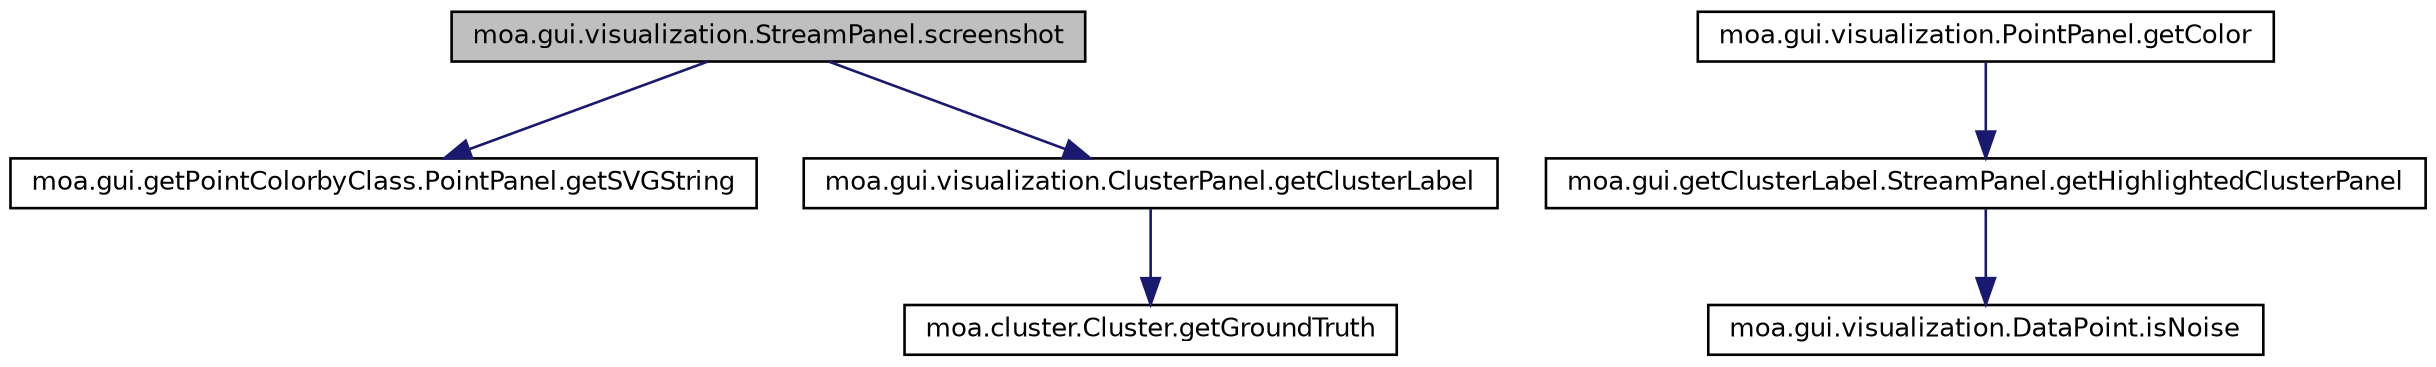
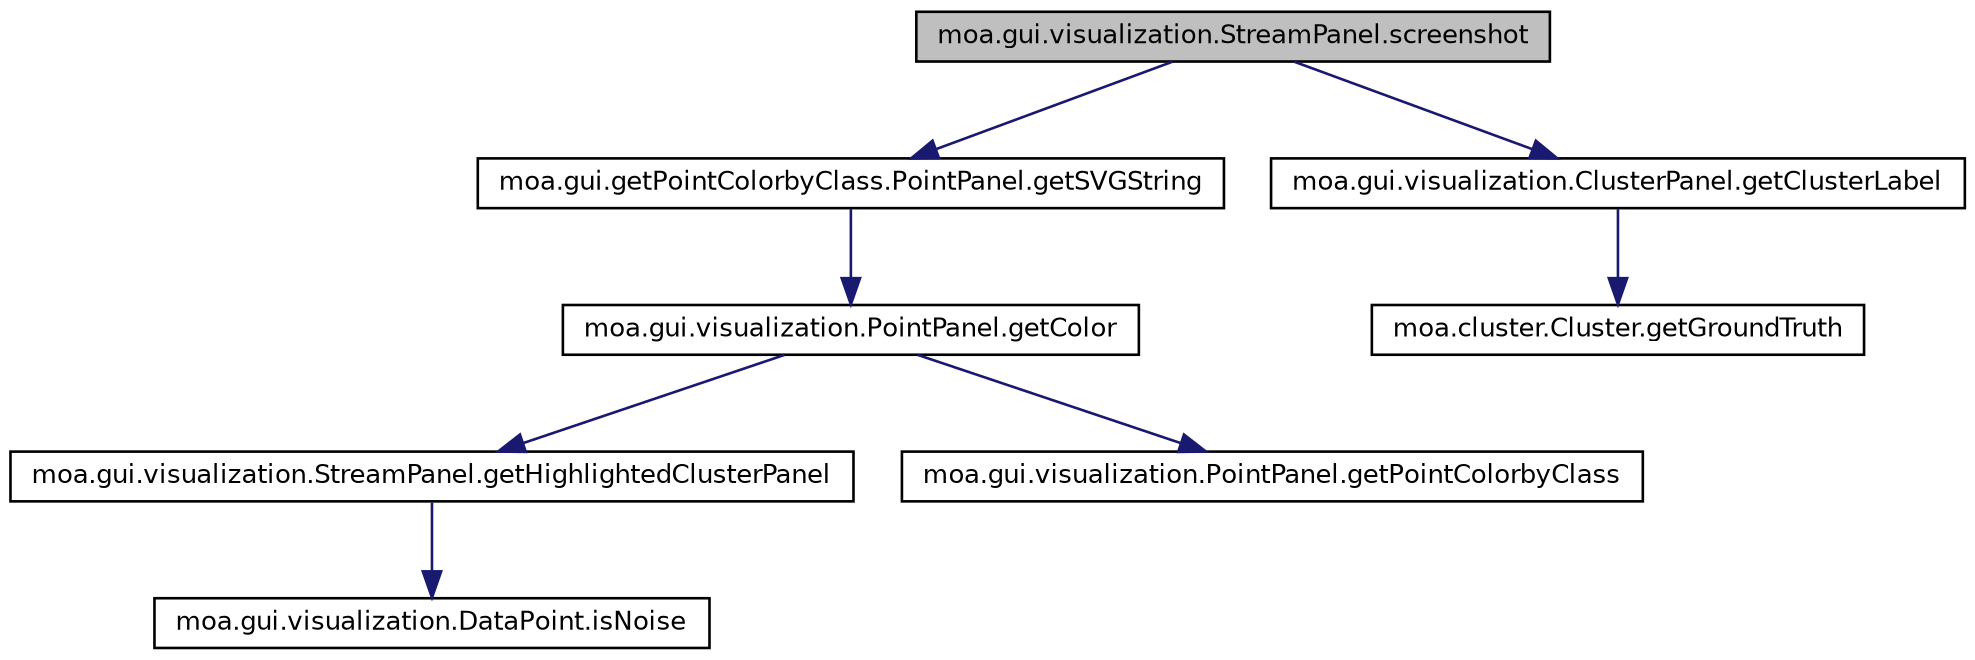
(1986, 183) -> (432, 476)
none -> (851, 243)
none -> (1272, 476)
